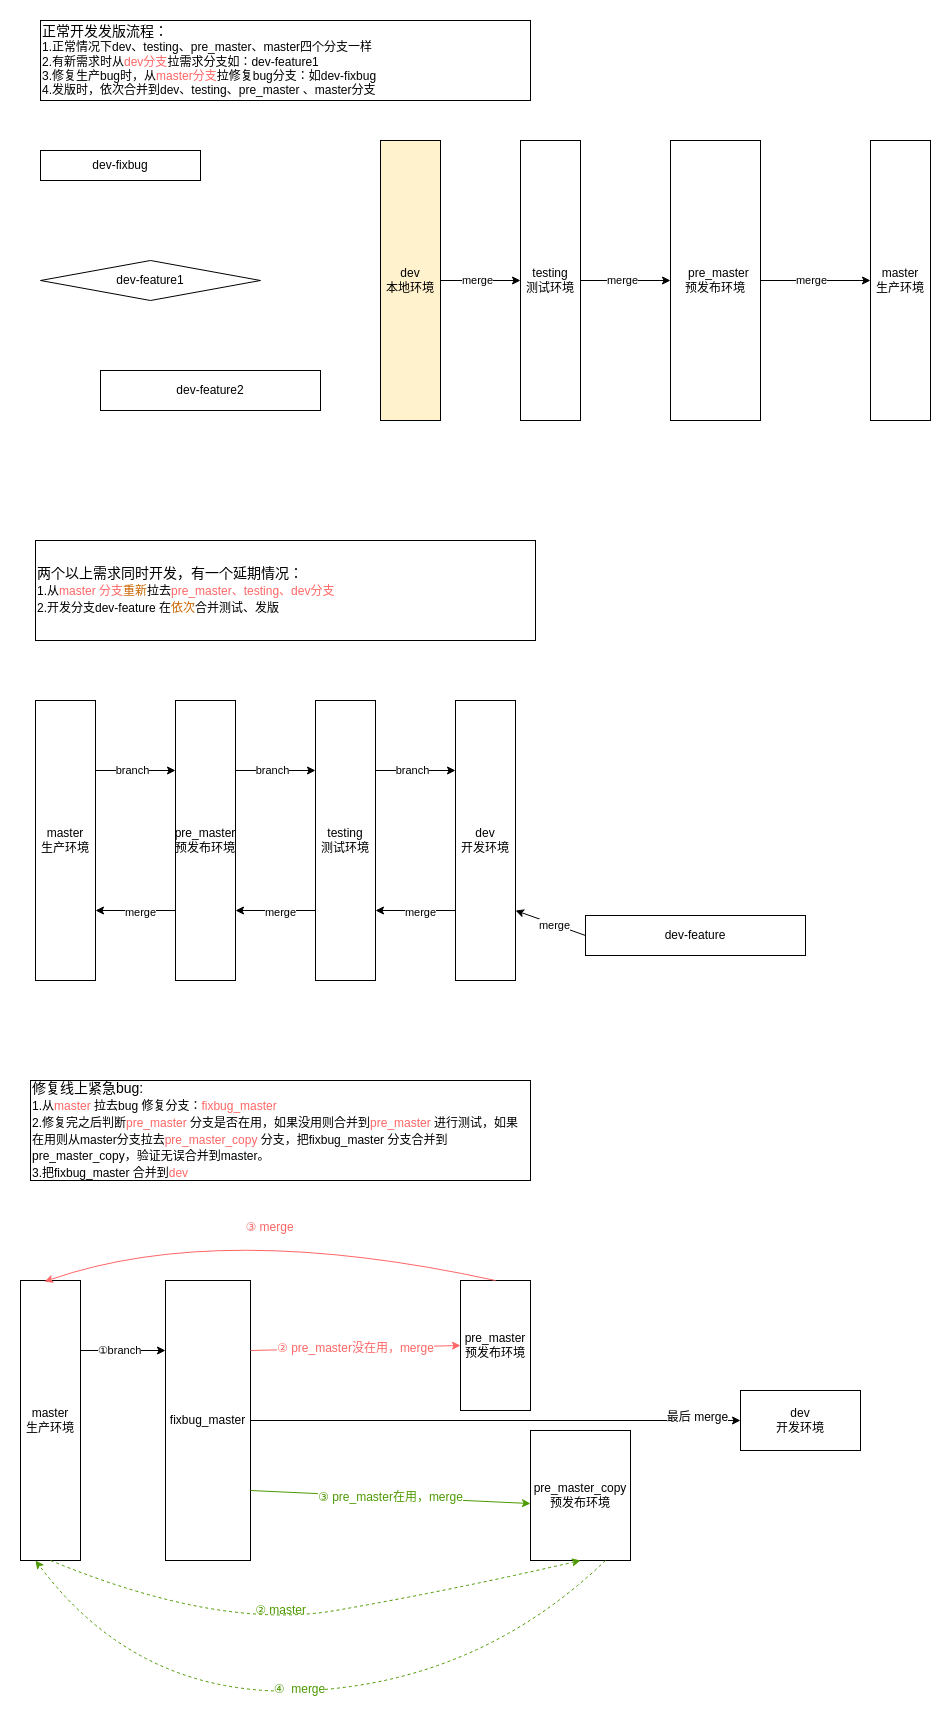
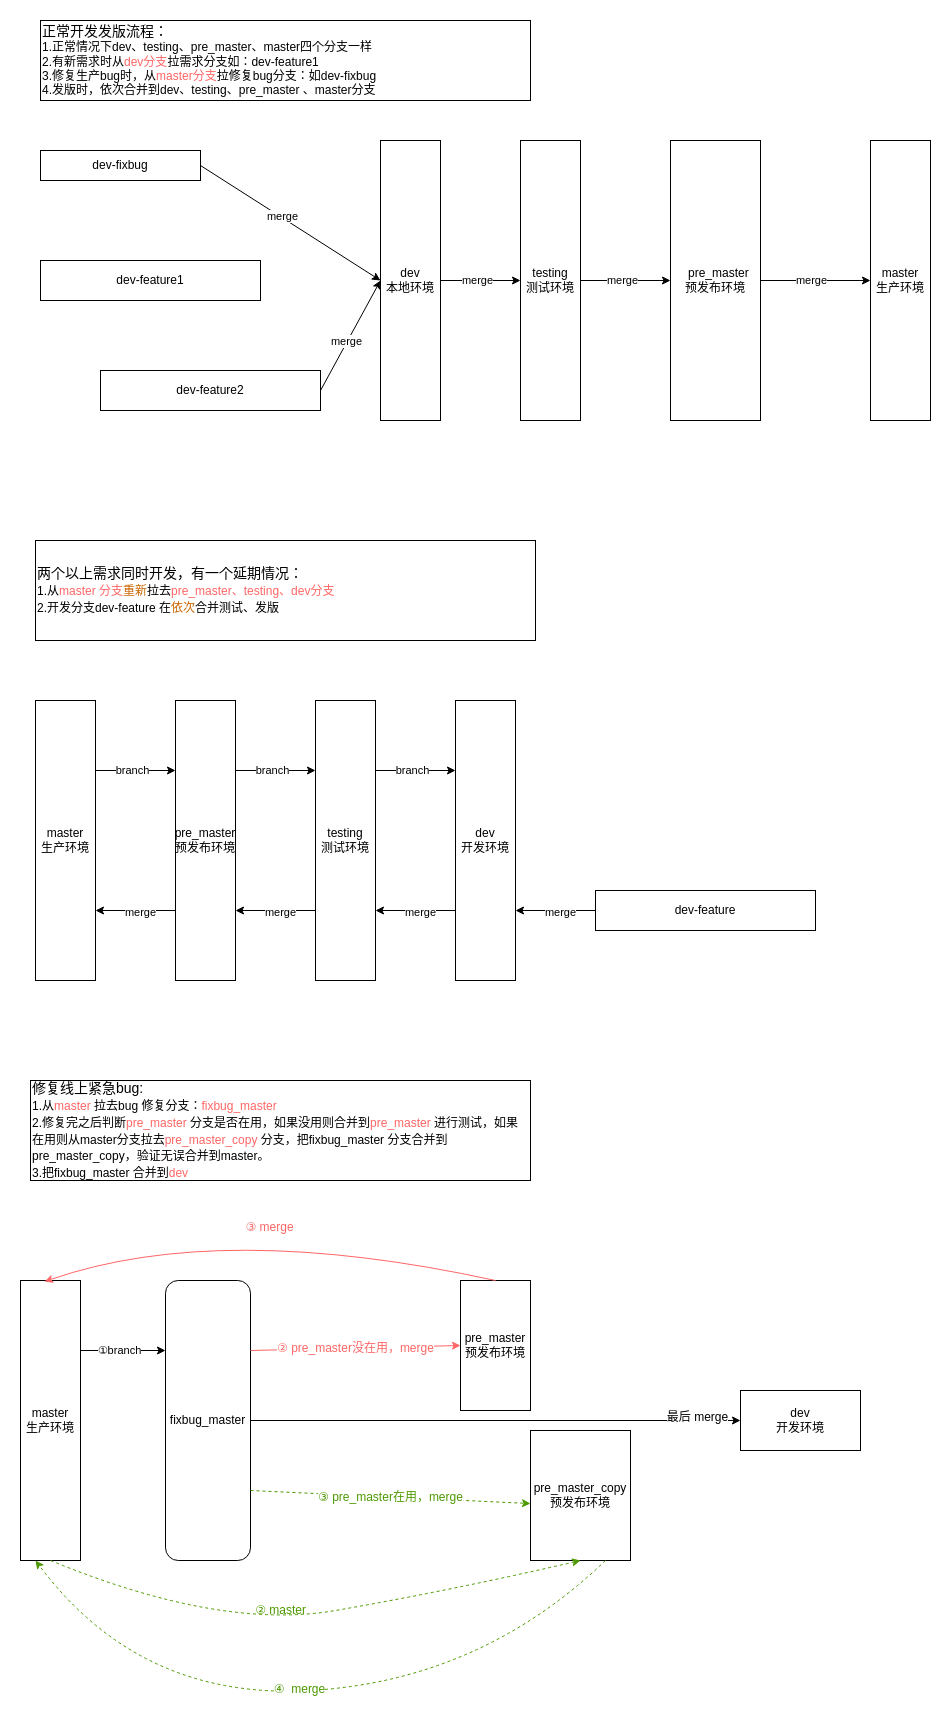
none -> (287, 221)
(151, 281) -> (151, 281)
(411, 281) -> (411, 281)
none -> (349, 338)
(696, 936) -> (706, 911)
(208, 1421) -> (208, 1421)
(284, 1492) -> (284, 1492)
